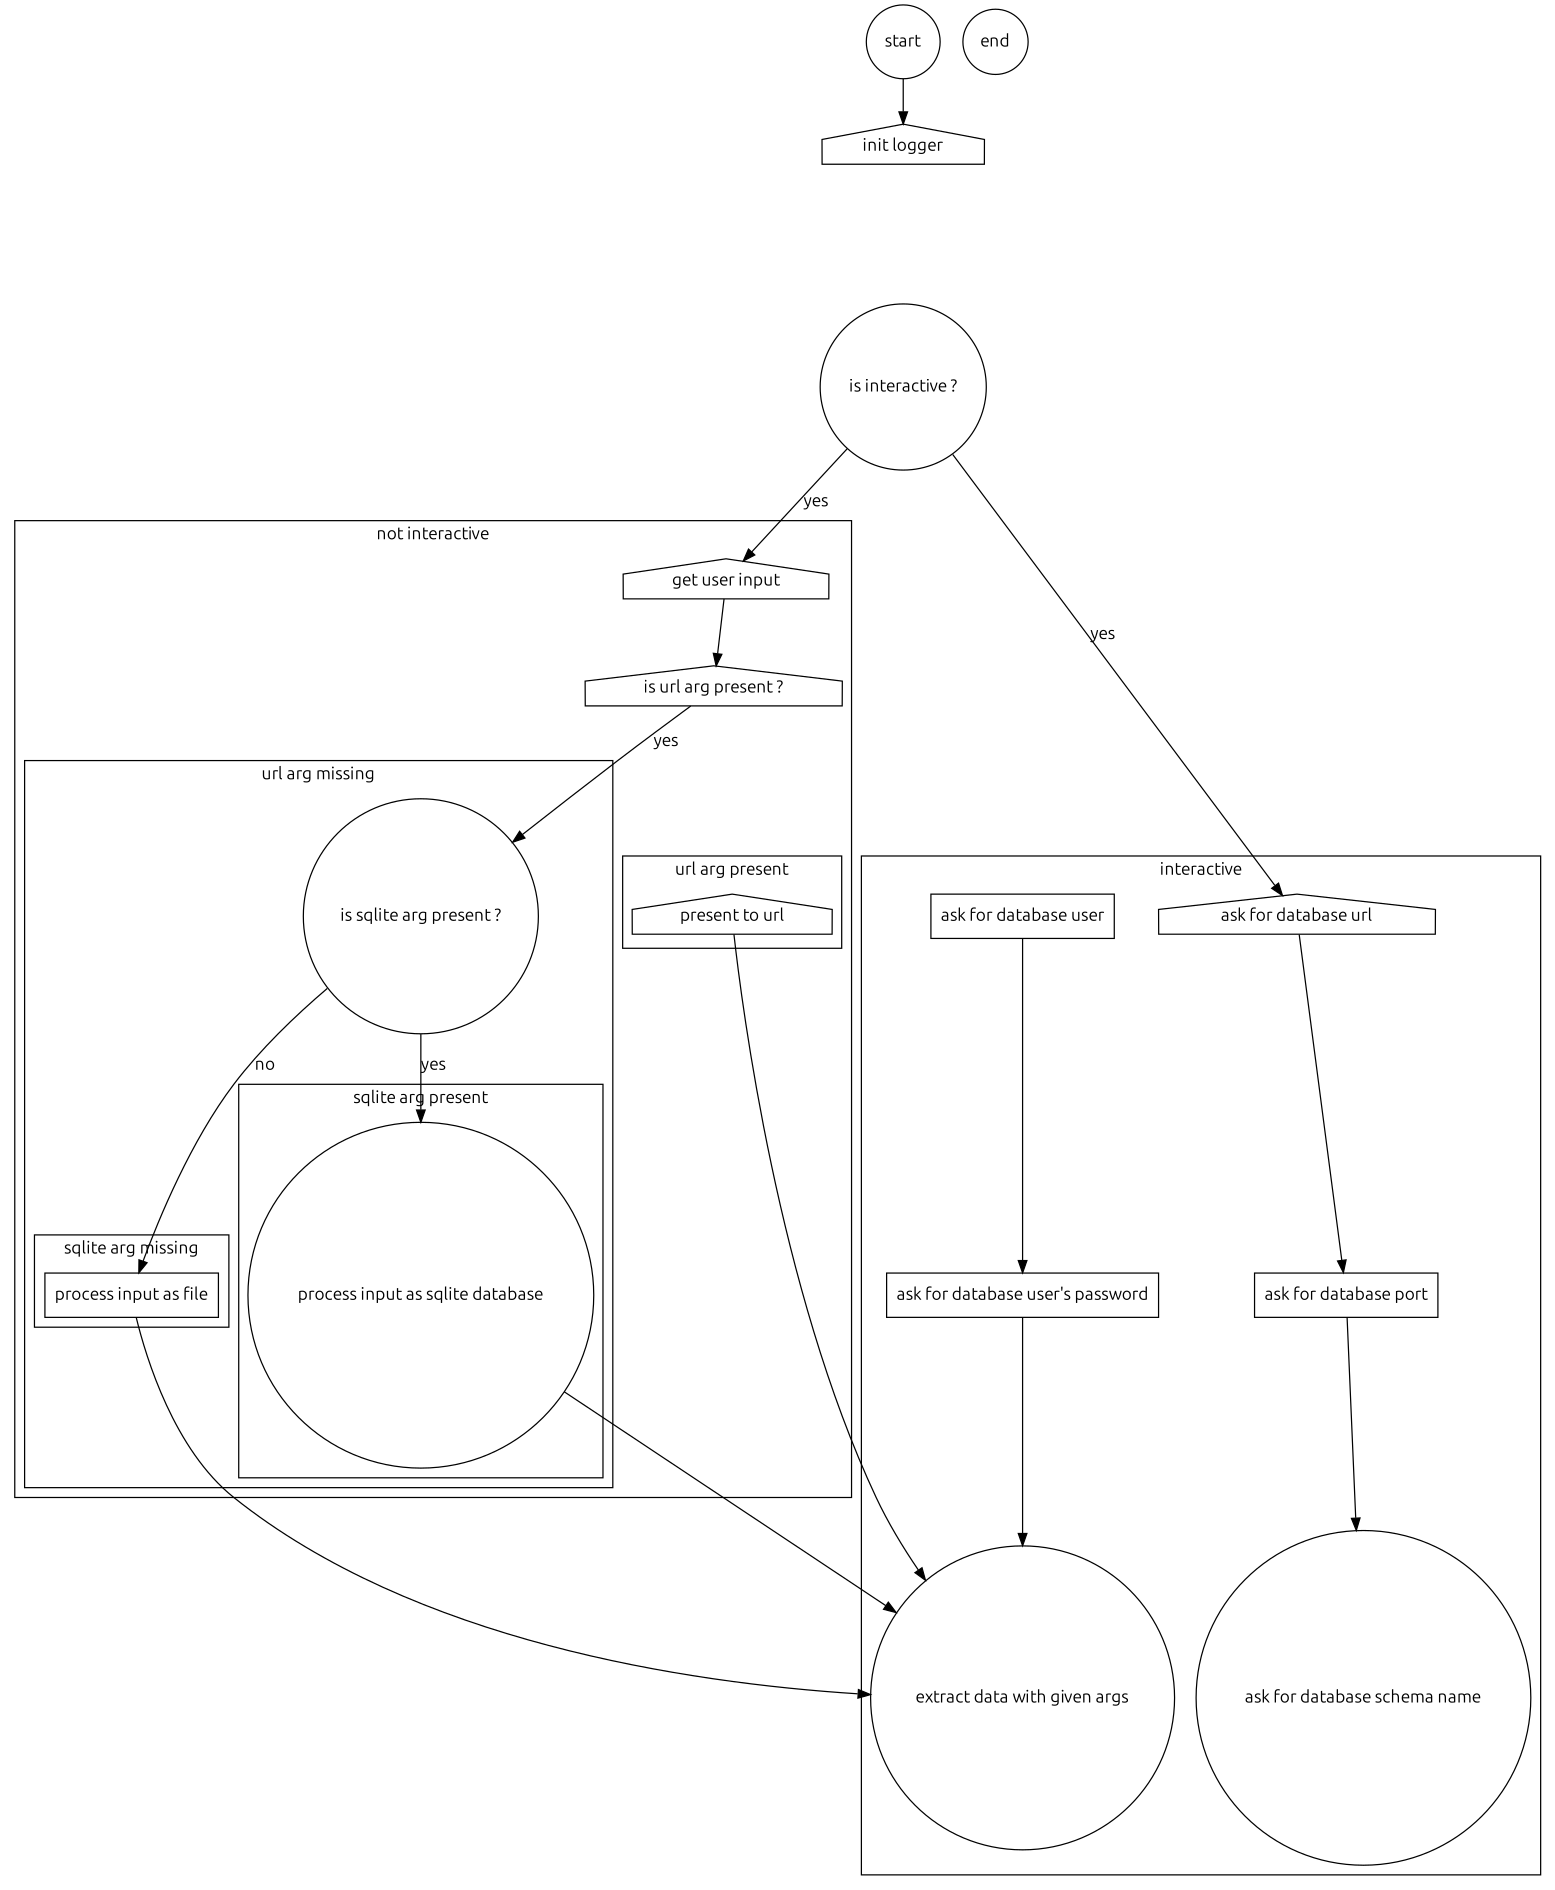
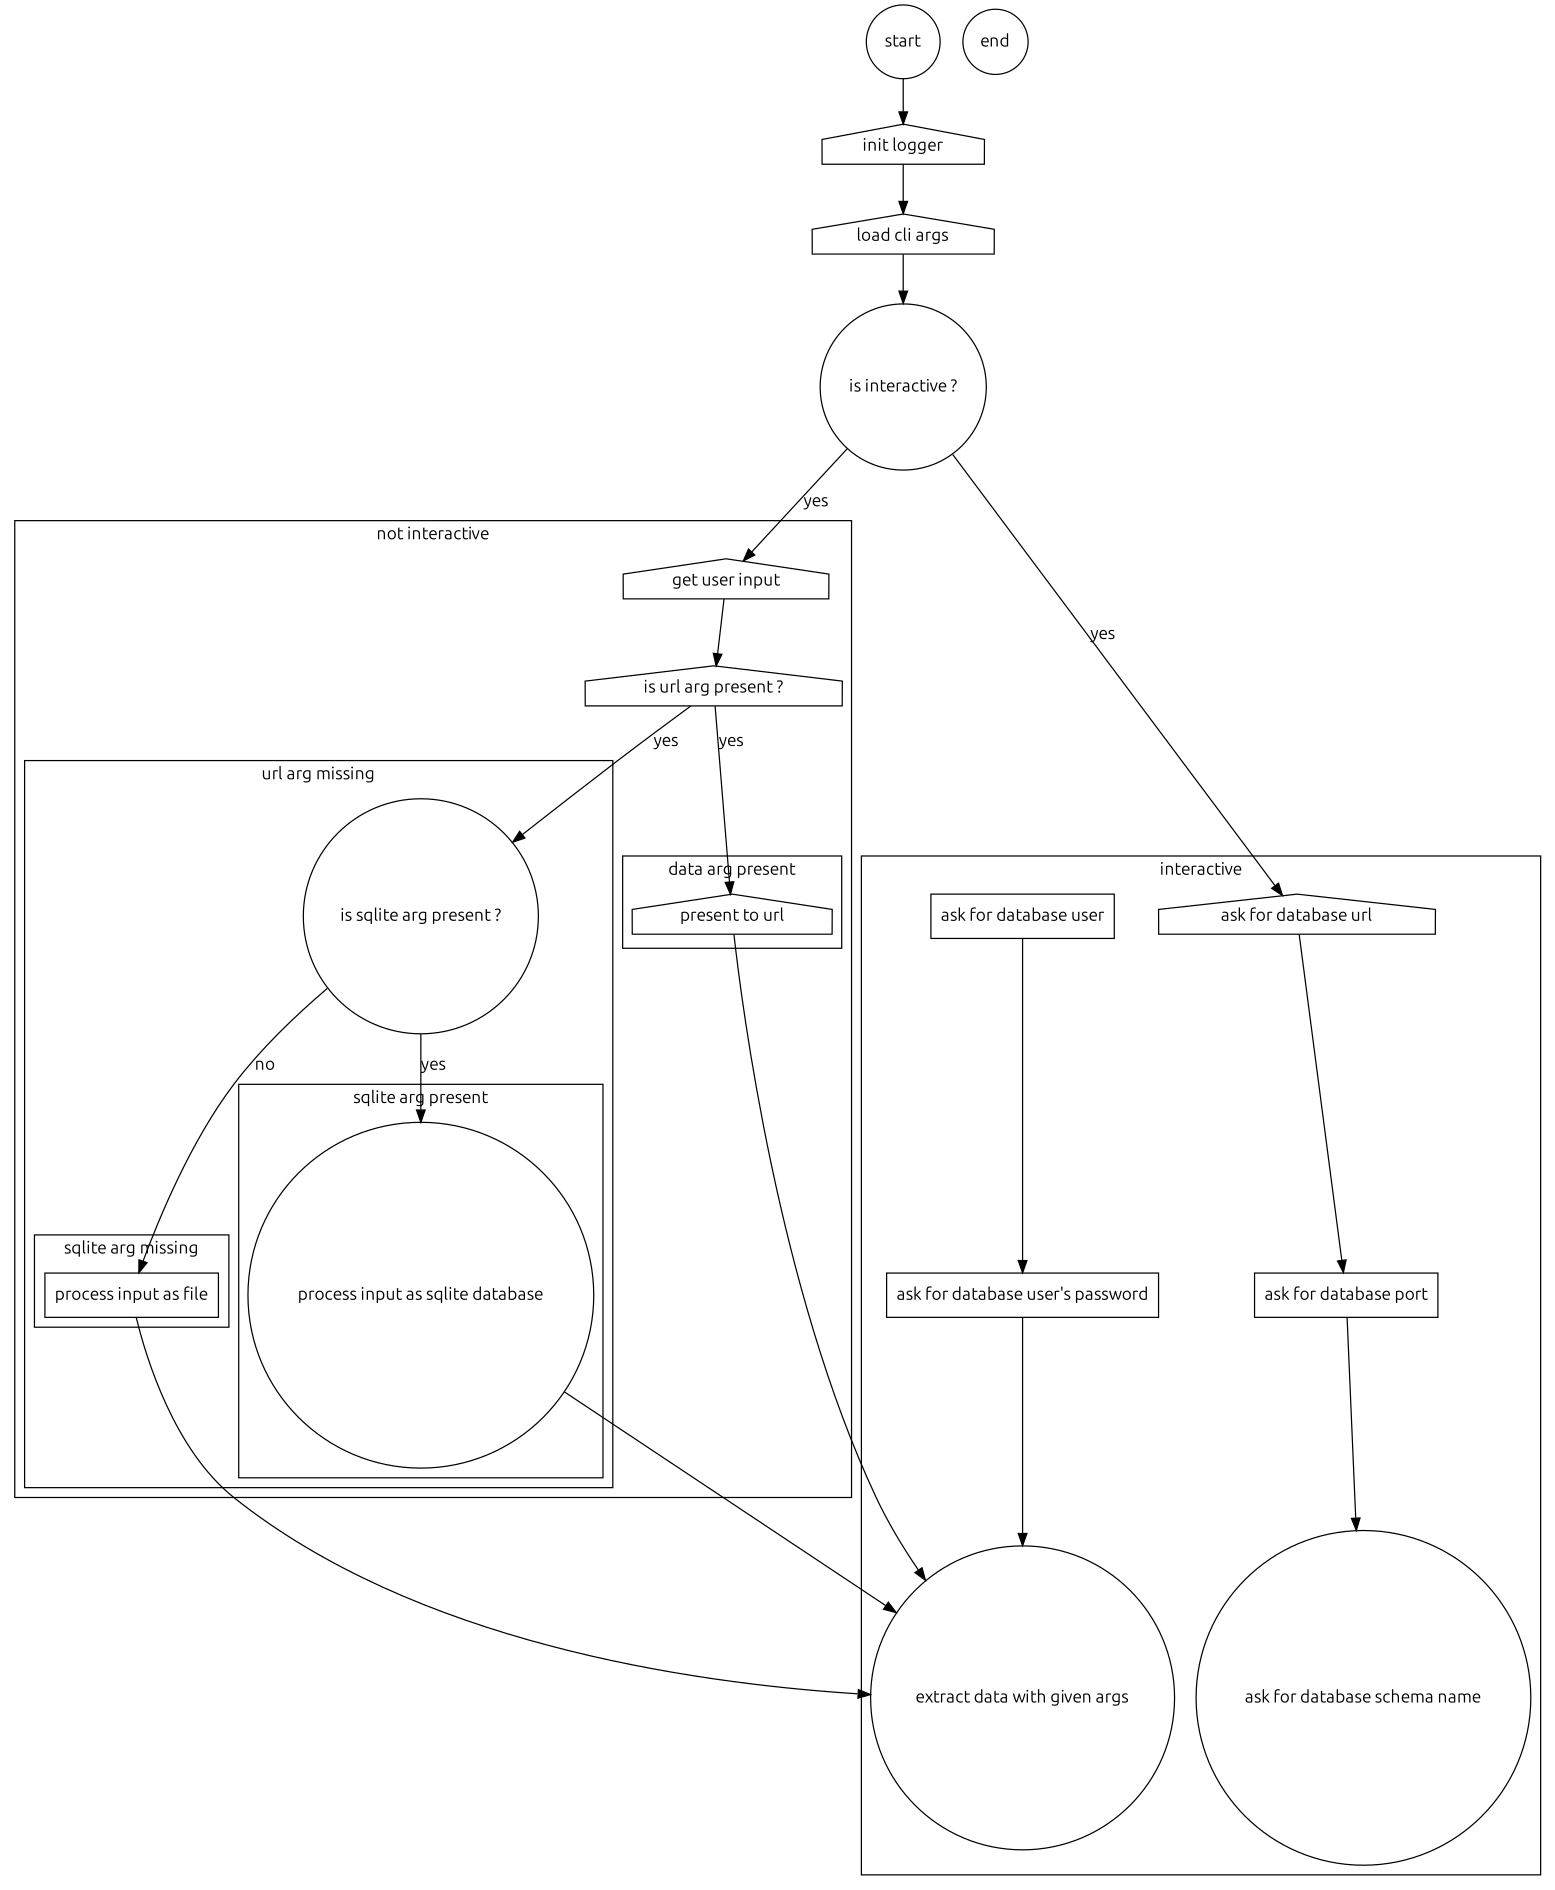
none -> (903, 236)
none -> (722, 794)
(732, 870) -> (732, 870)
